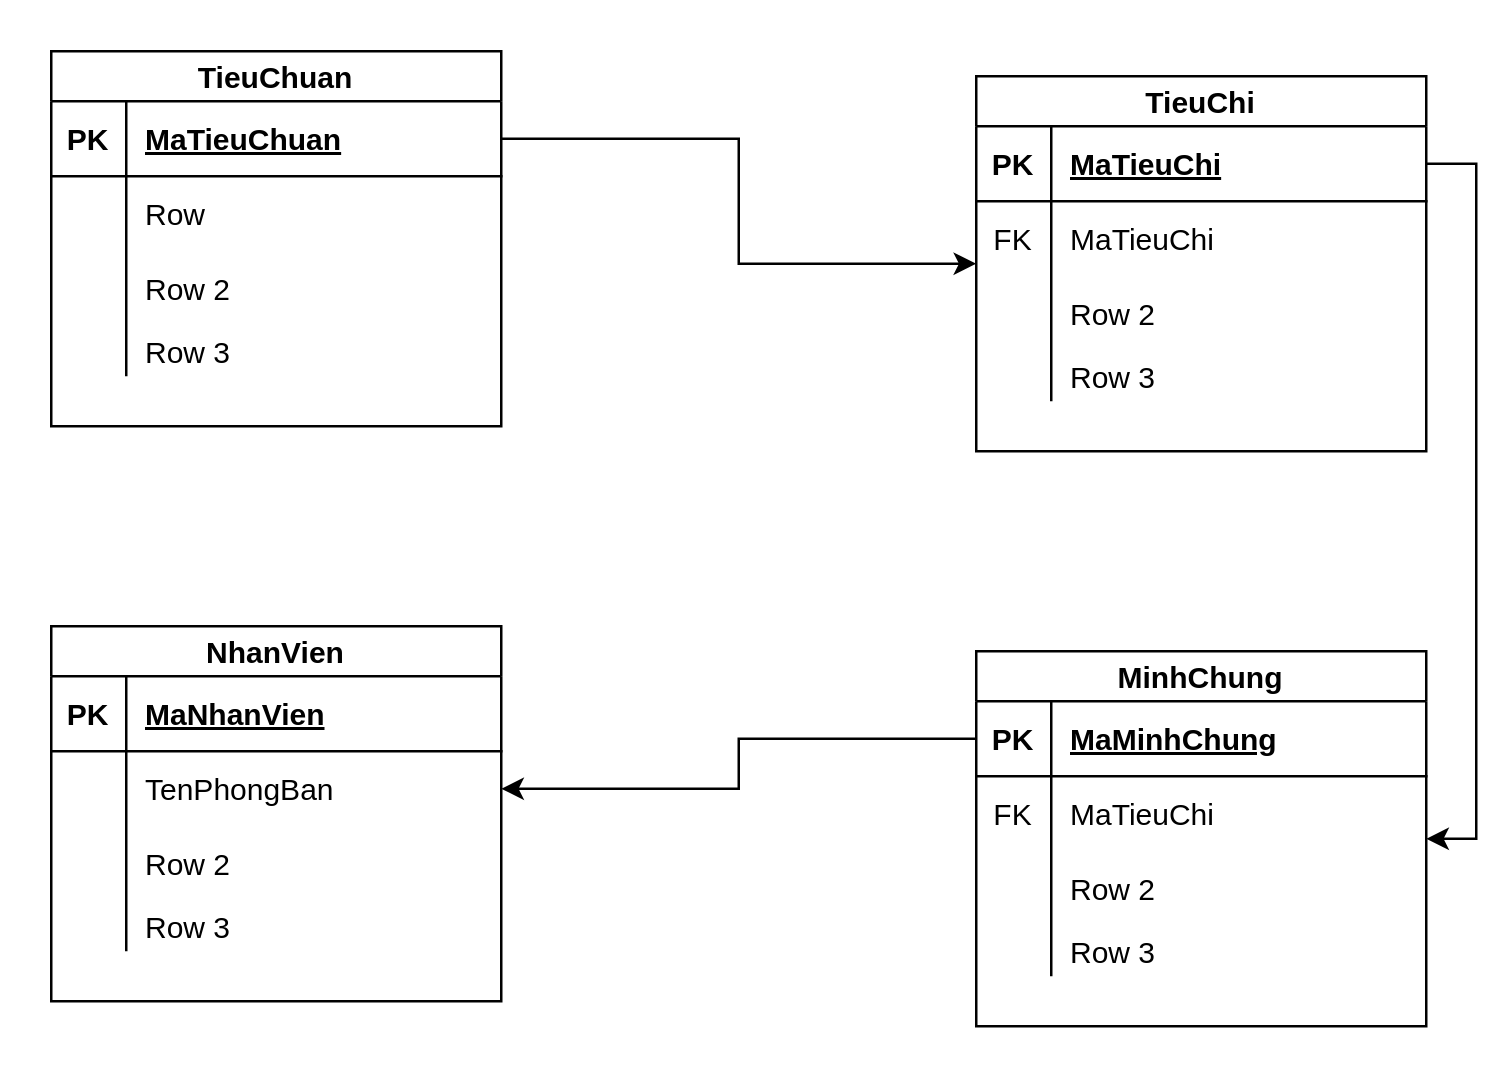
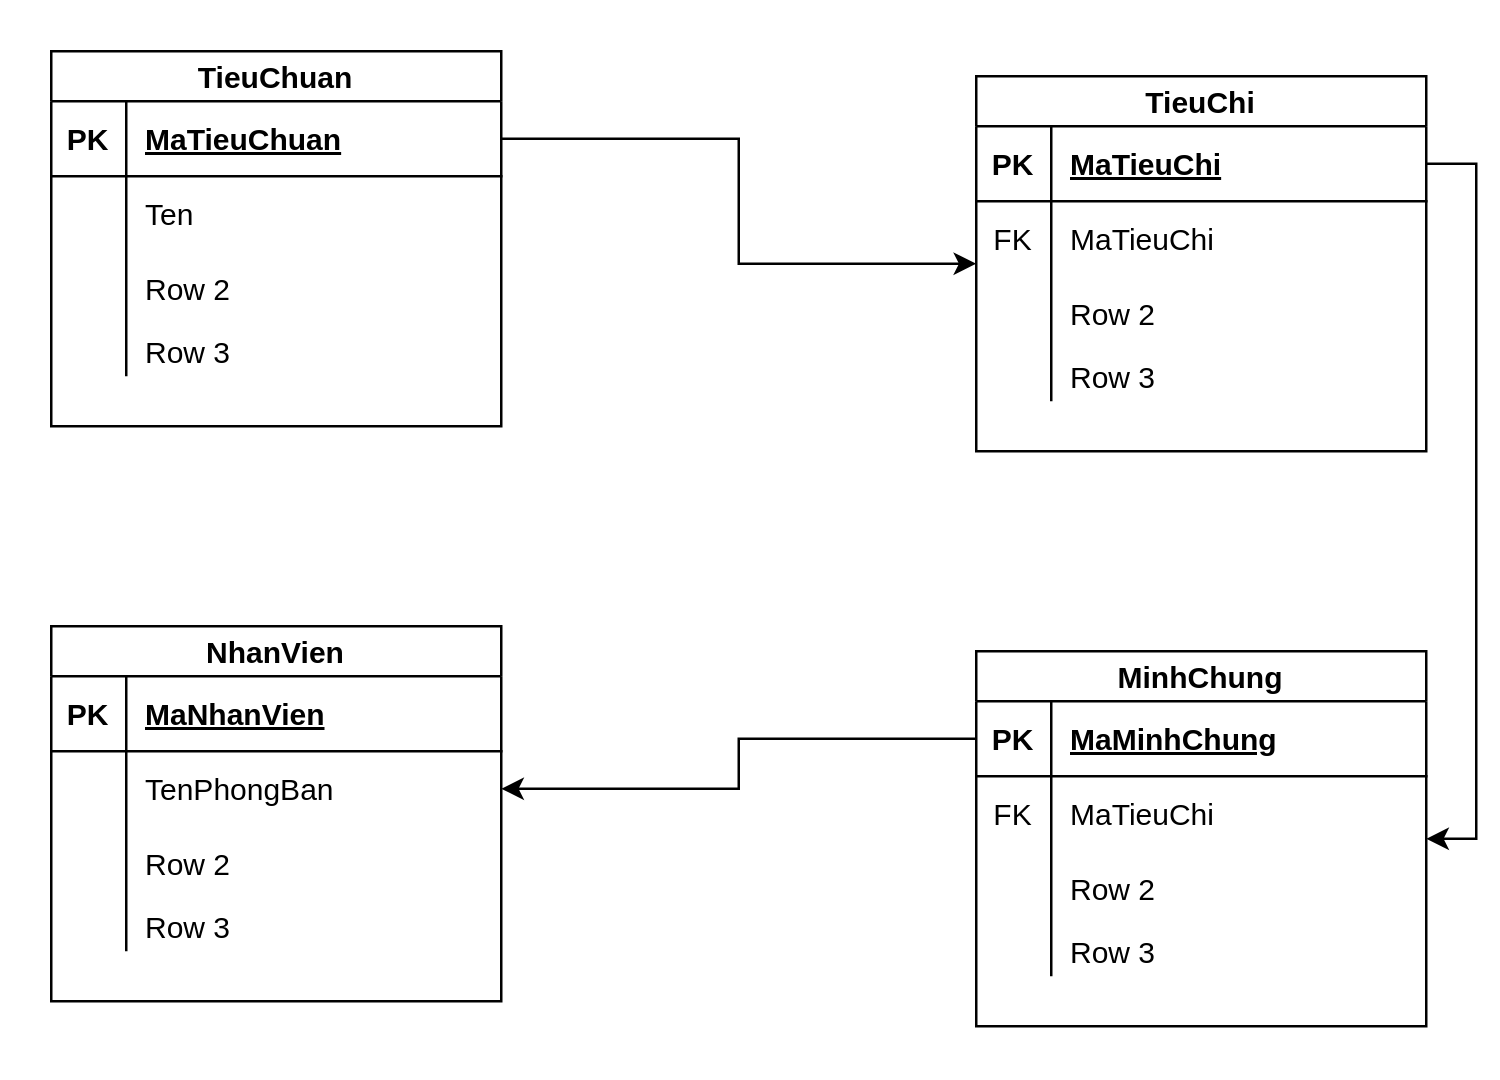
(170, 215) -> (170, 215)
